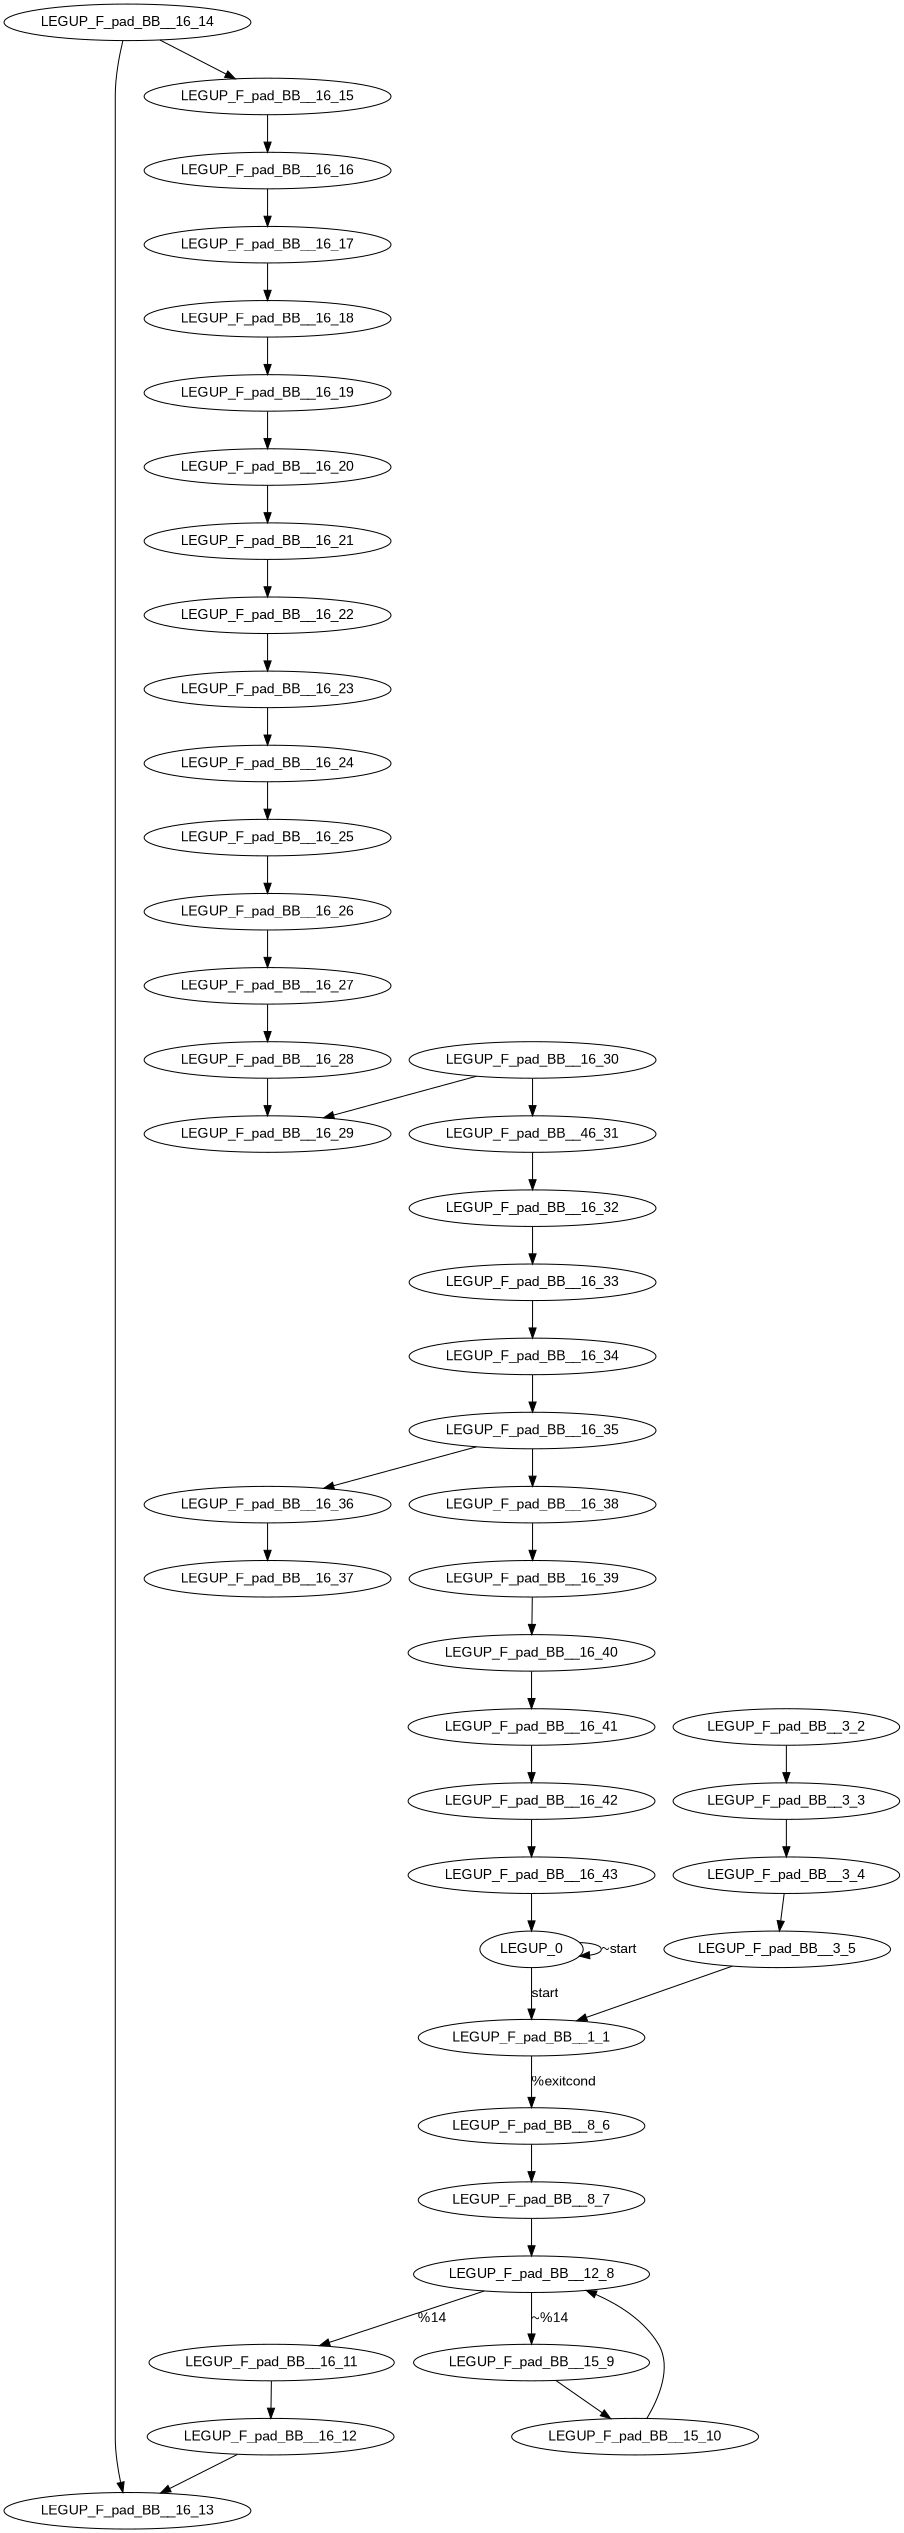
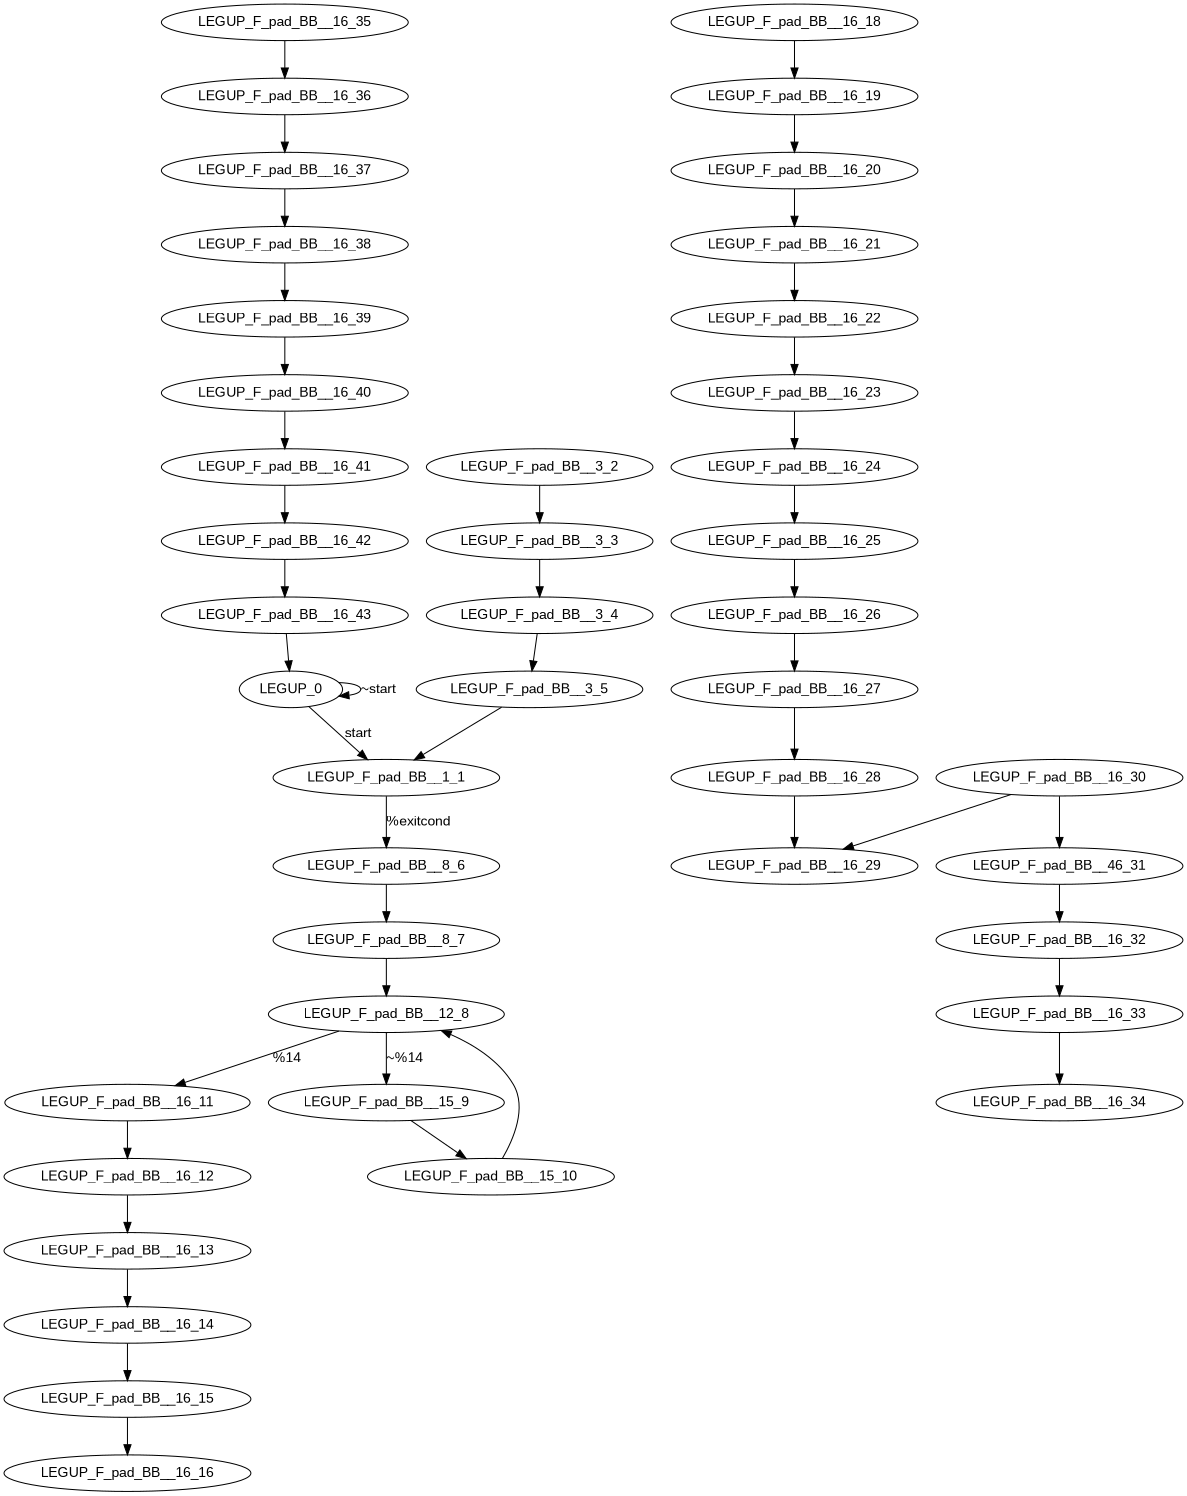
(268, 245) -> none
(115, 1261) -> (127, 1283)
(533, 1388) -> none
(533, 1463) -> (285, 203)
